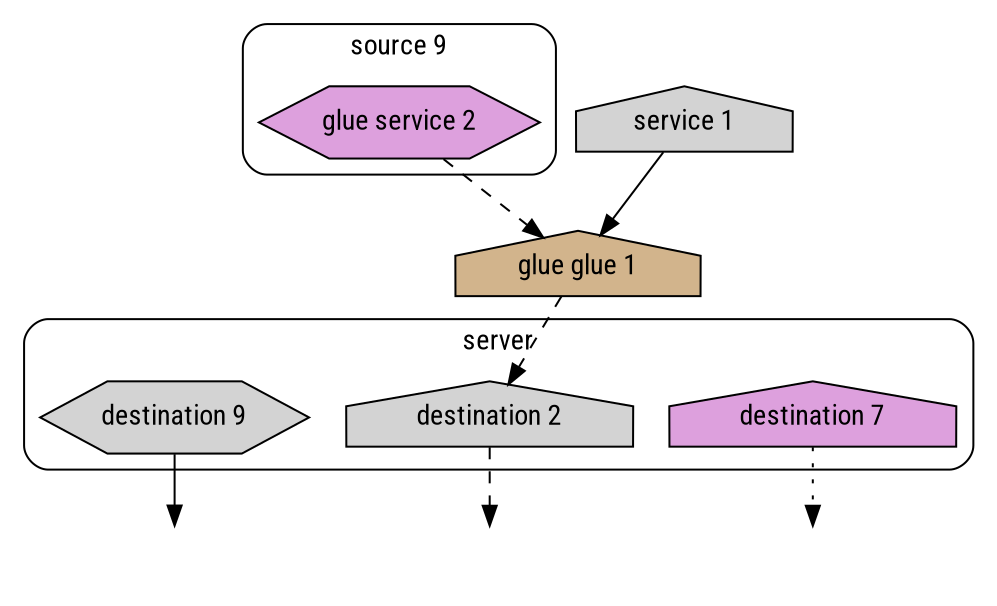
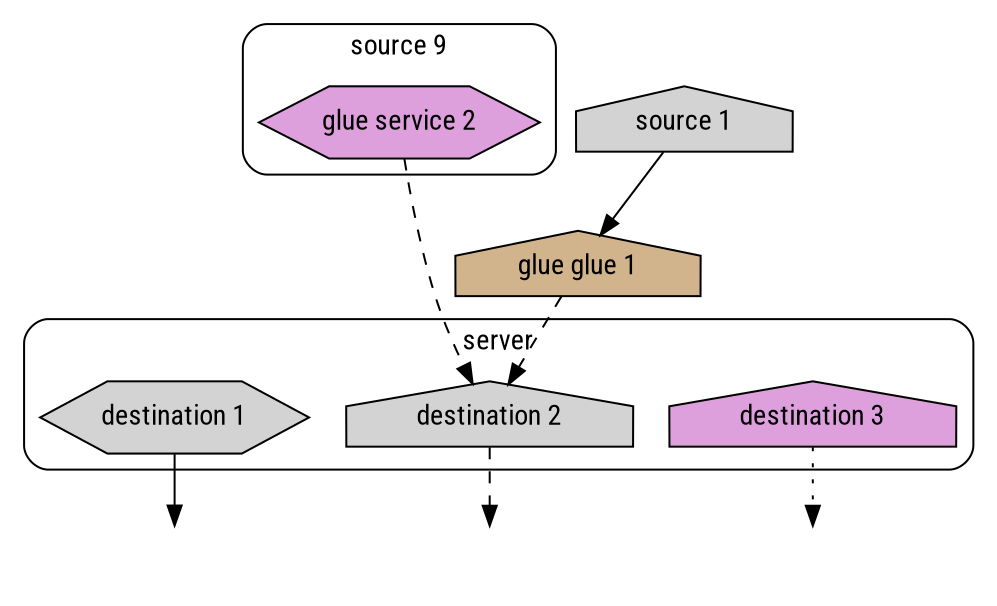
(684, 122) -> (684, 122)
(485, 192) -> (426, 265)
(175, 417) -> (175, 417)
(813, 417) -> (813, 417)
